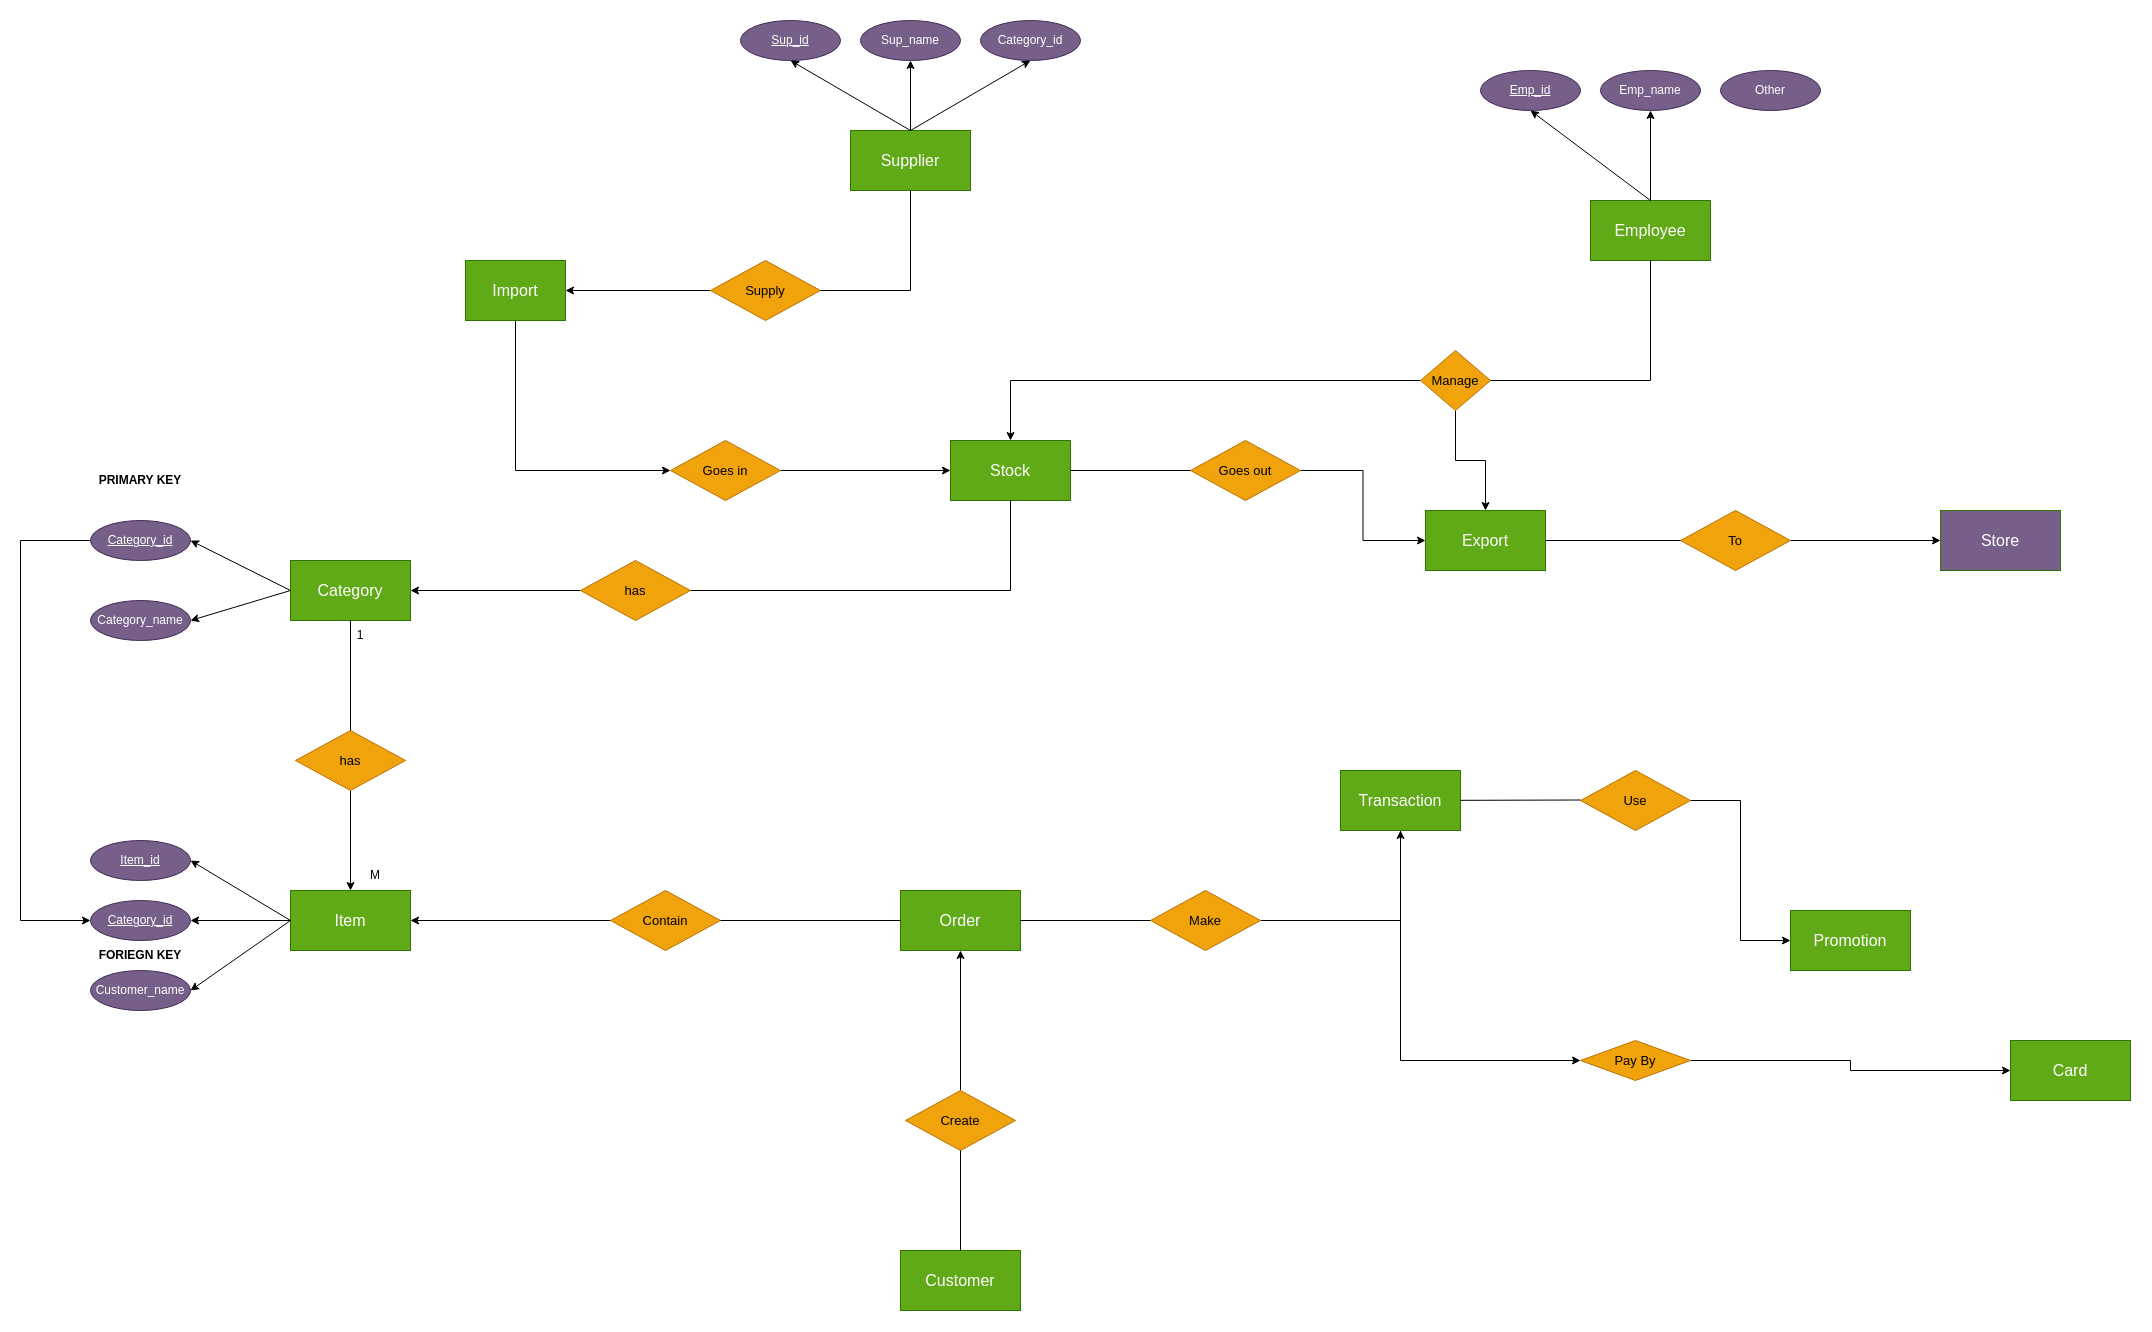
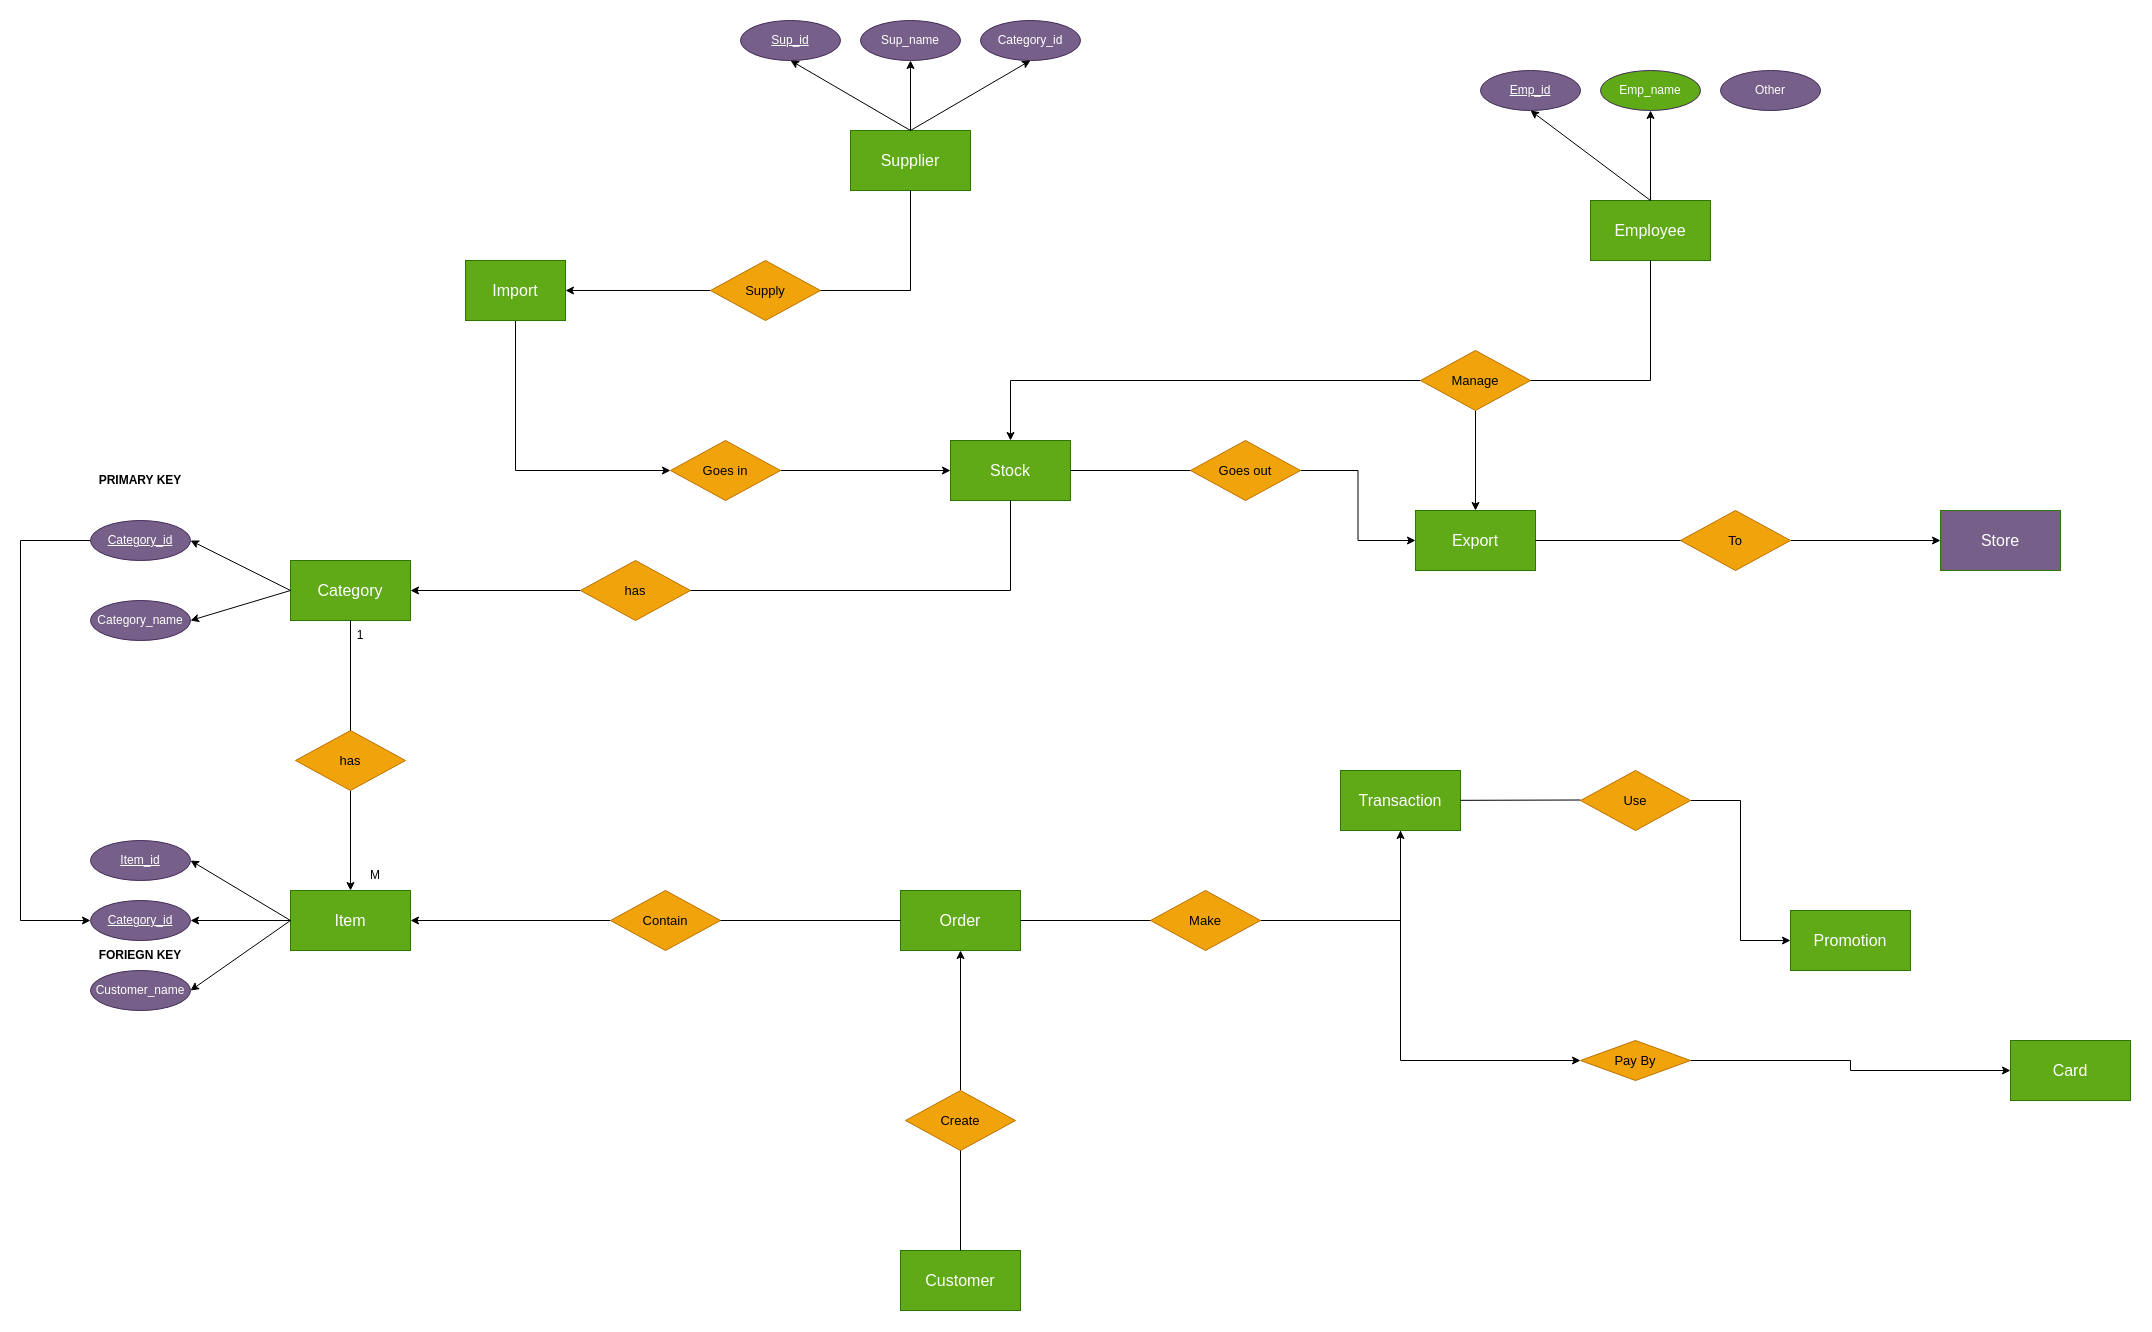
(1651, 91) -> (1651, 91)
(1456, 381) -> (1476, 381)
(1486, 541) -> (1476, 541)
